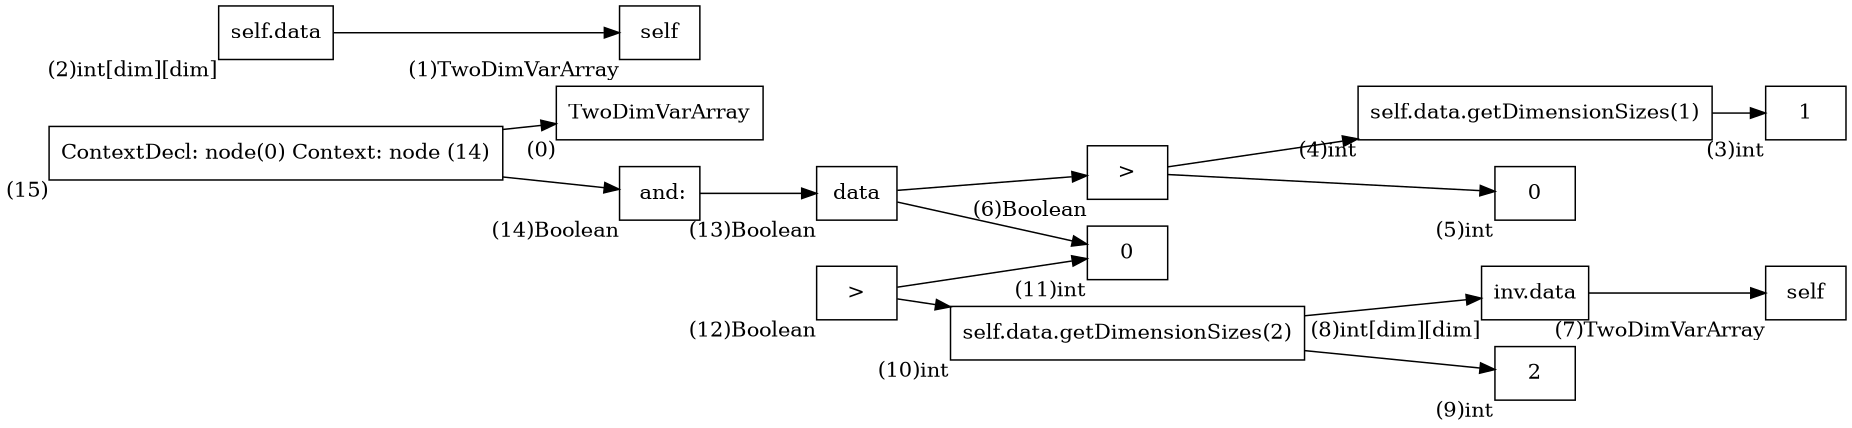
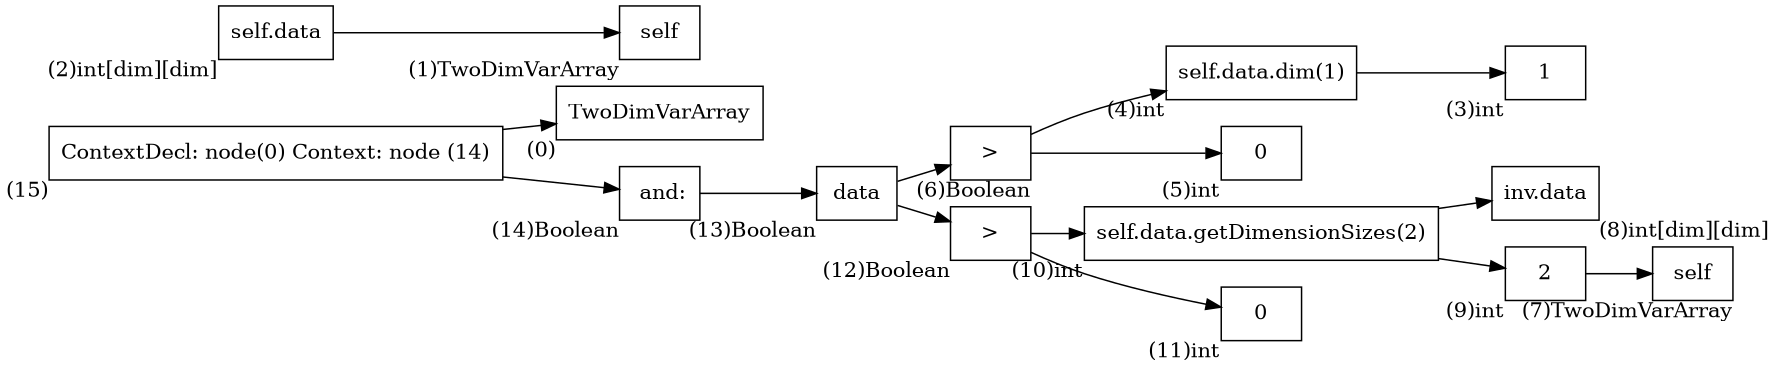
(1535, 113) -> (1261, 73)
(985, 222) -> (917, 211)
(1670, 293) -> (1612, 274)
